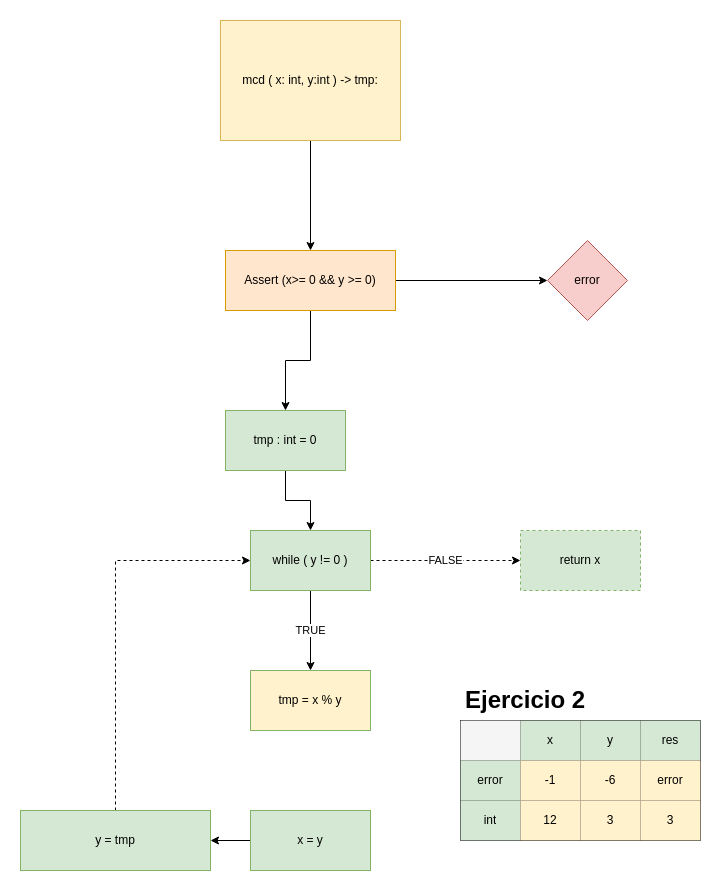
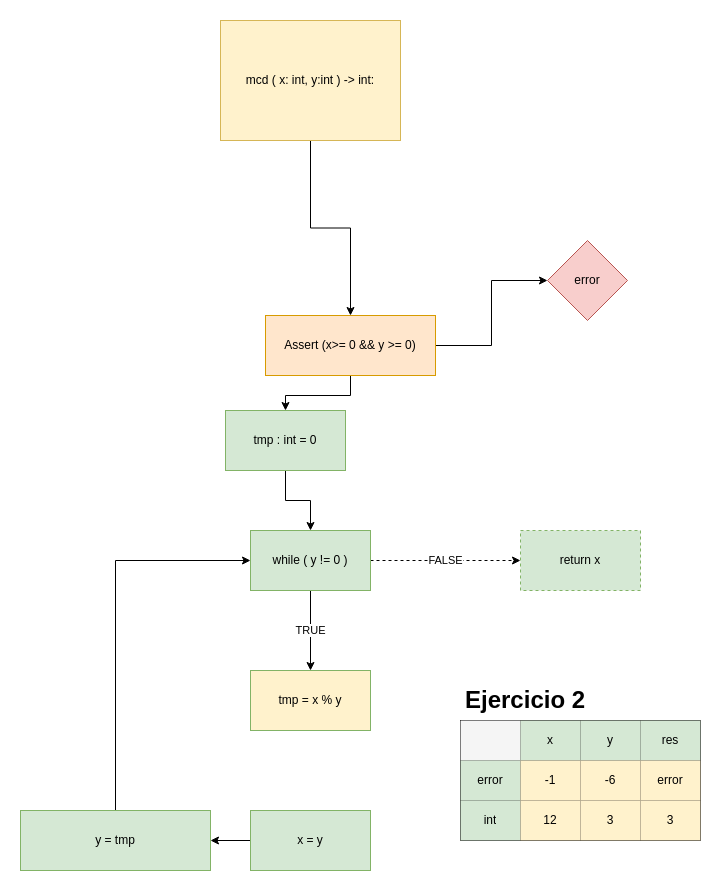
(311, 81) -> (311, 81)
(311, 281) -> (351, 346)
(116, 621) -> (116, 621)
